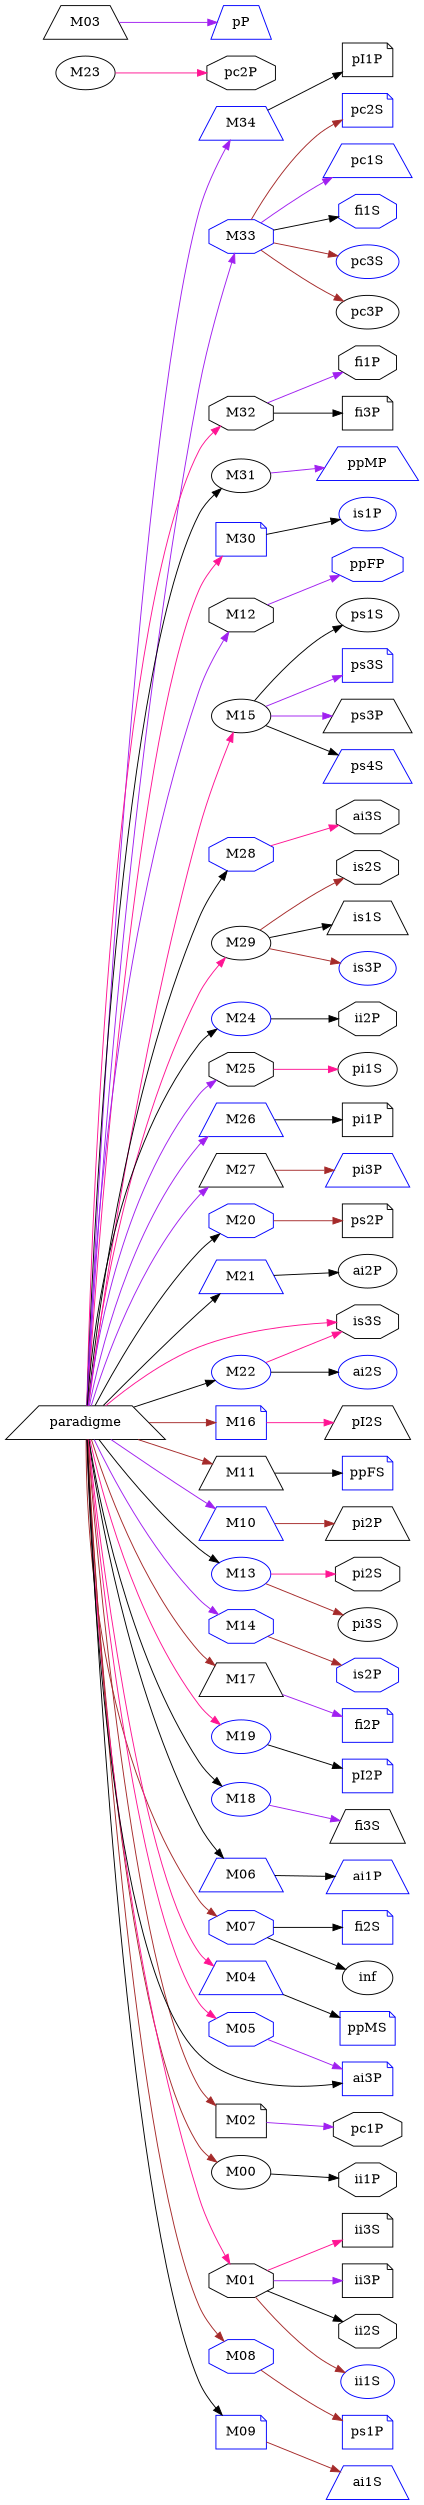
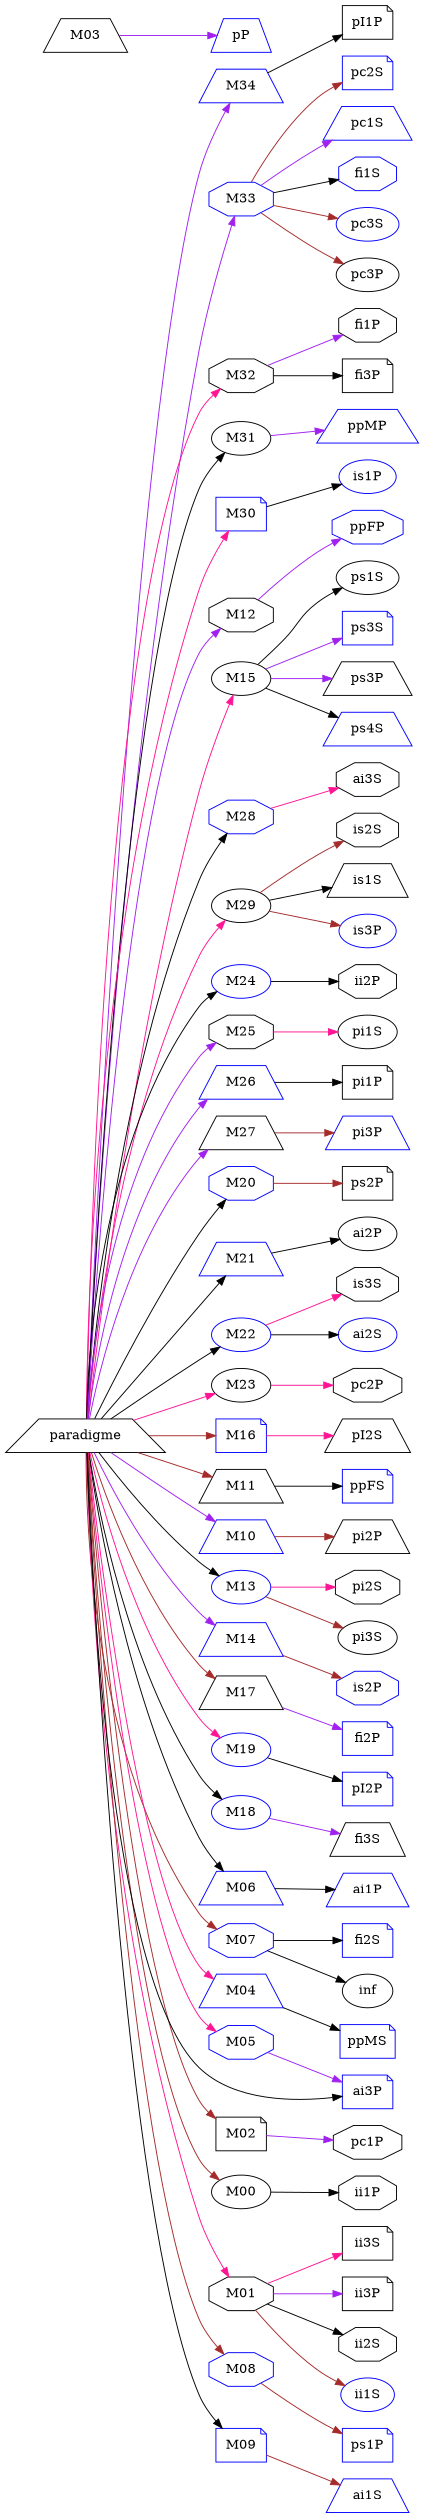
(209, 1344) -> (170, 1408)
(241, 1626) -> (241, 1640)
